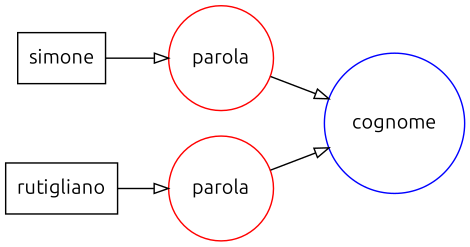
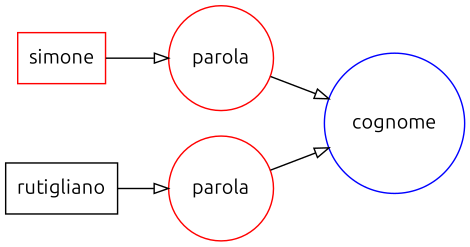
(62, 58) -> (62, 58)
